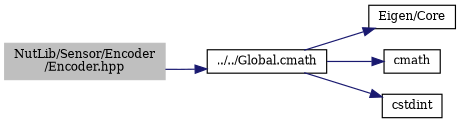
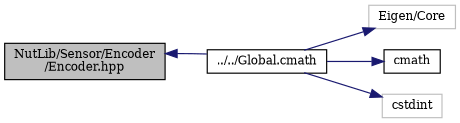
(412, 17) -> (412, 17)
(85, 61) -> (85, 61)
(180, 69) -> (192, 54)
(412, 106) -> (412, 106)
